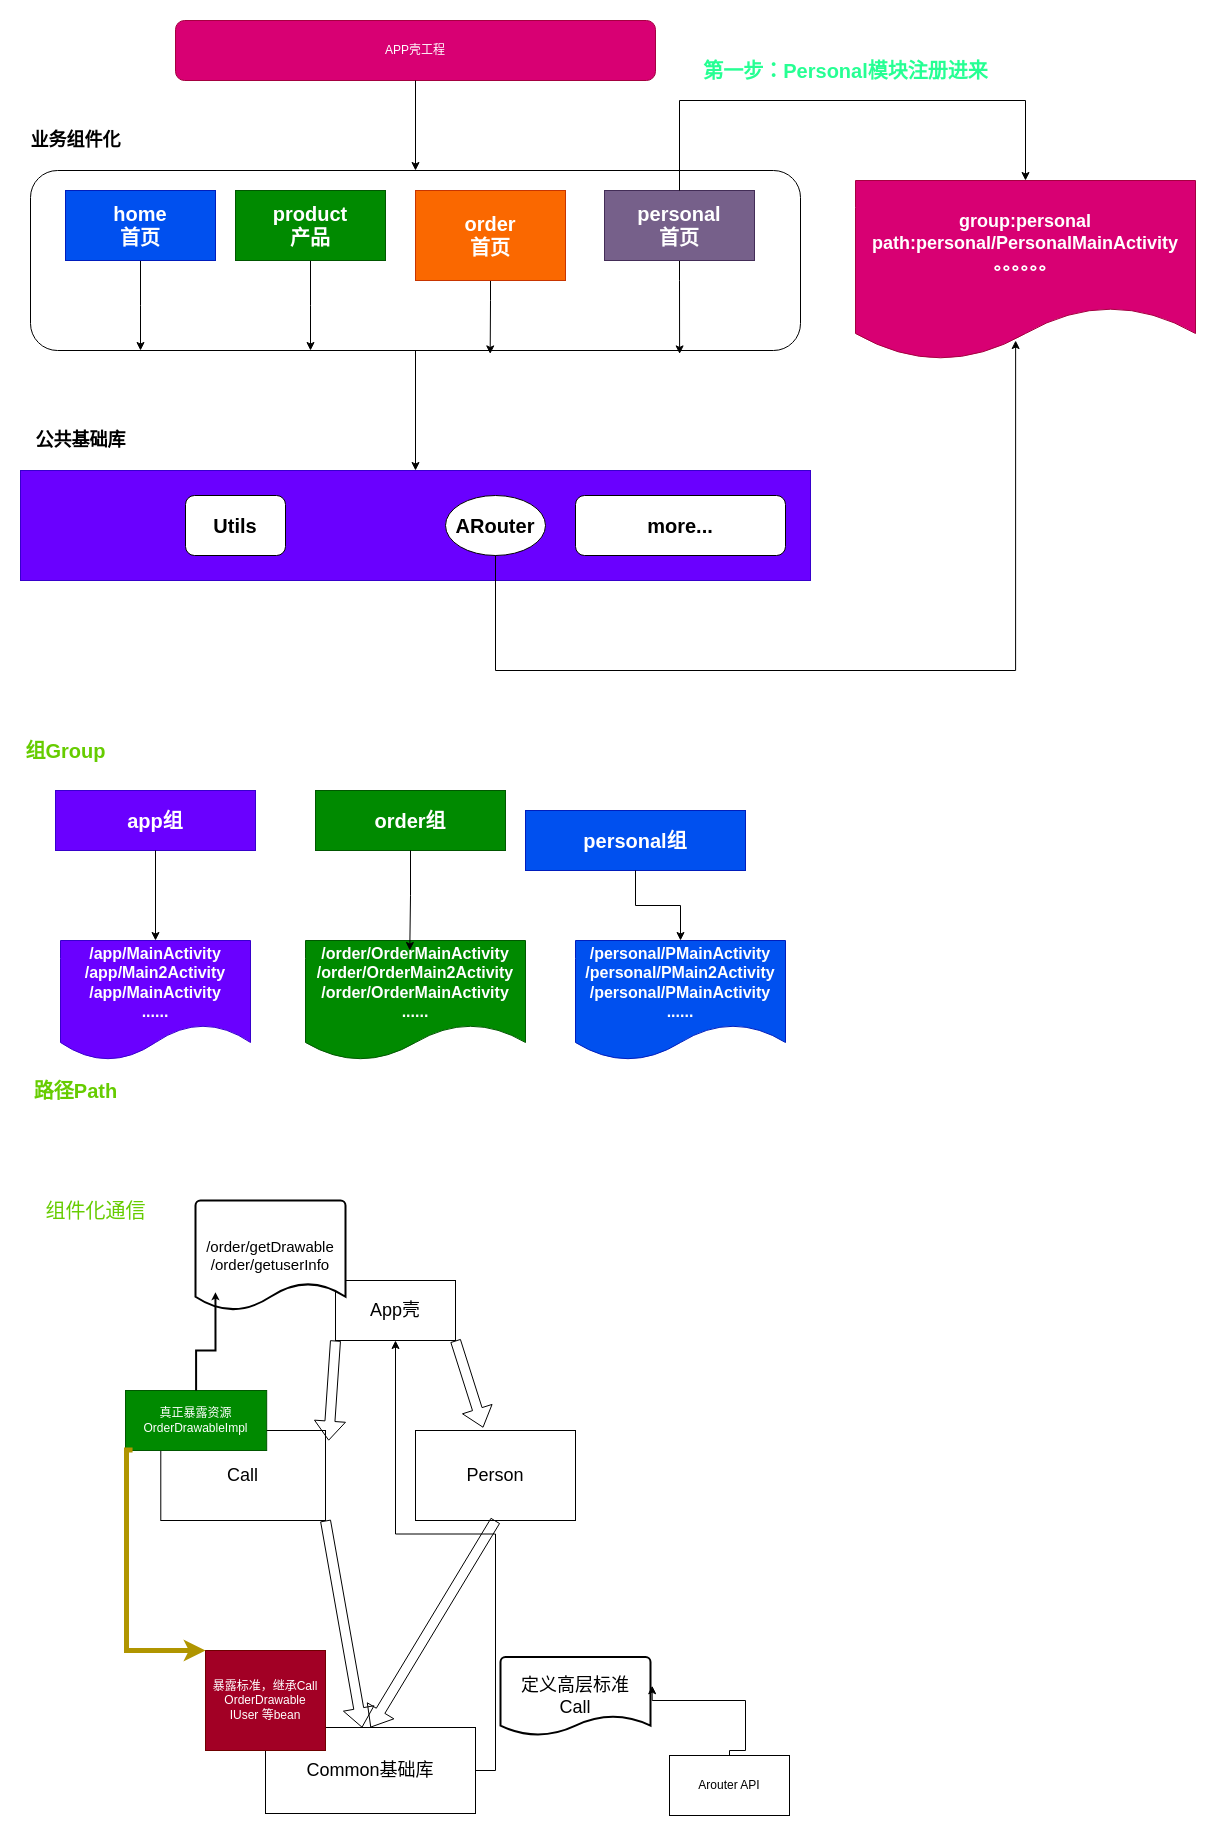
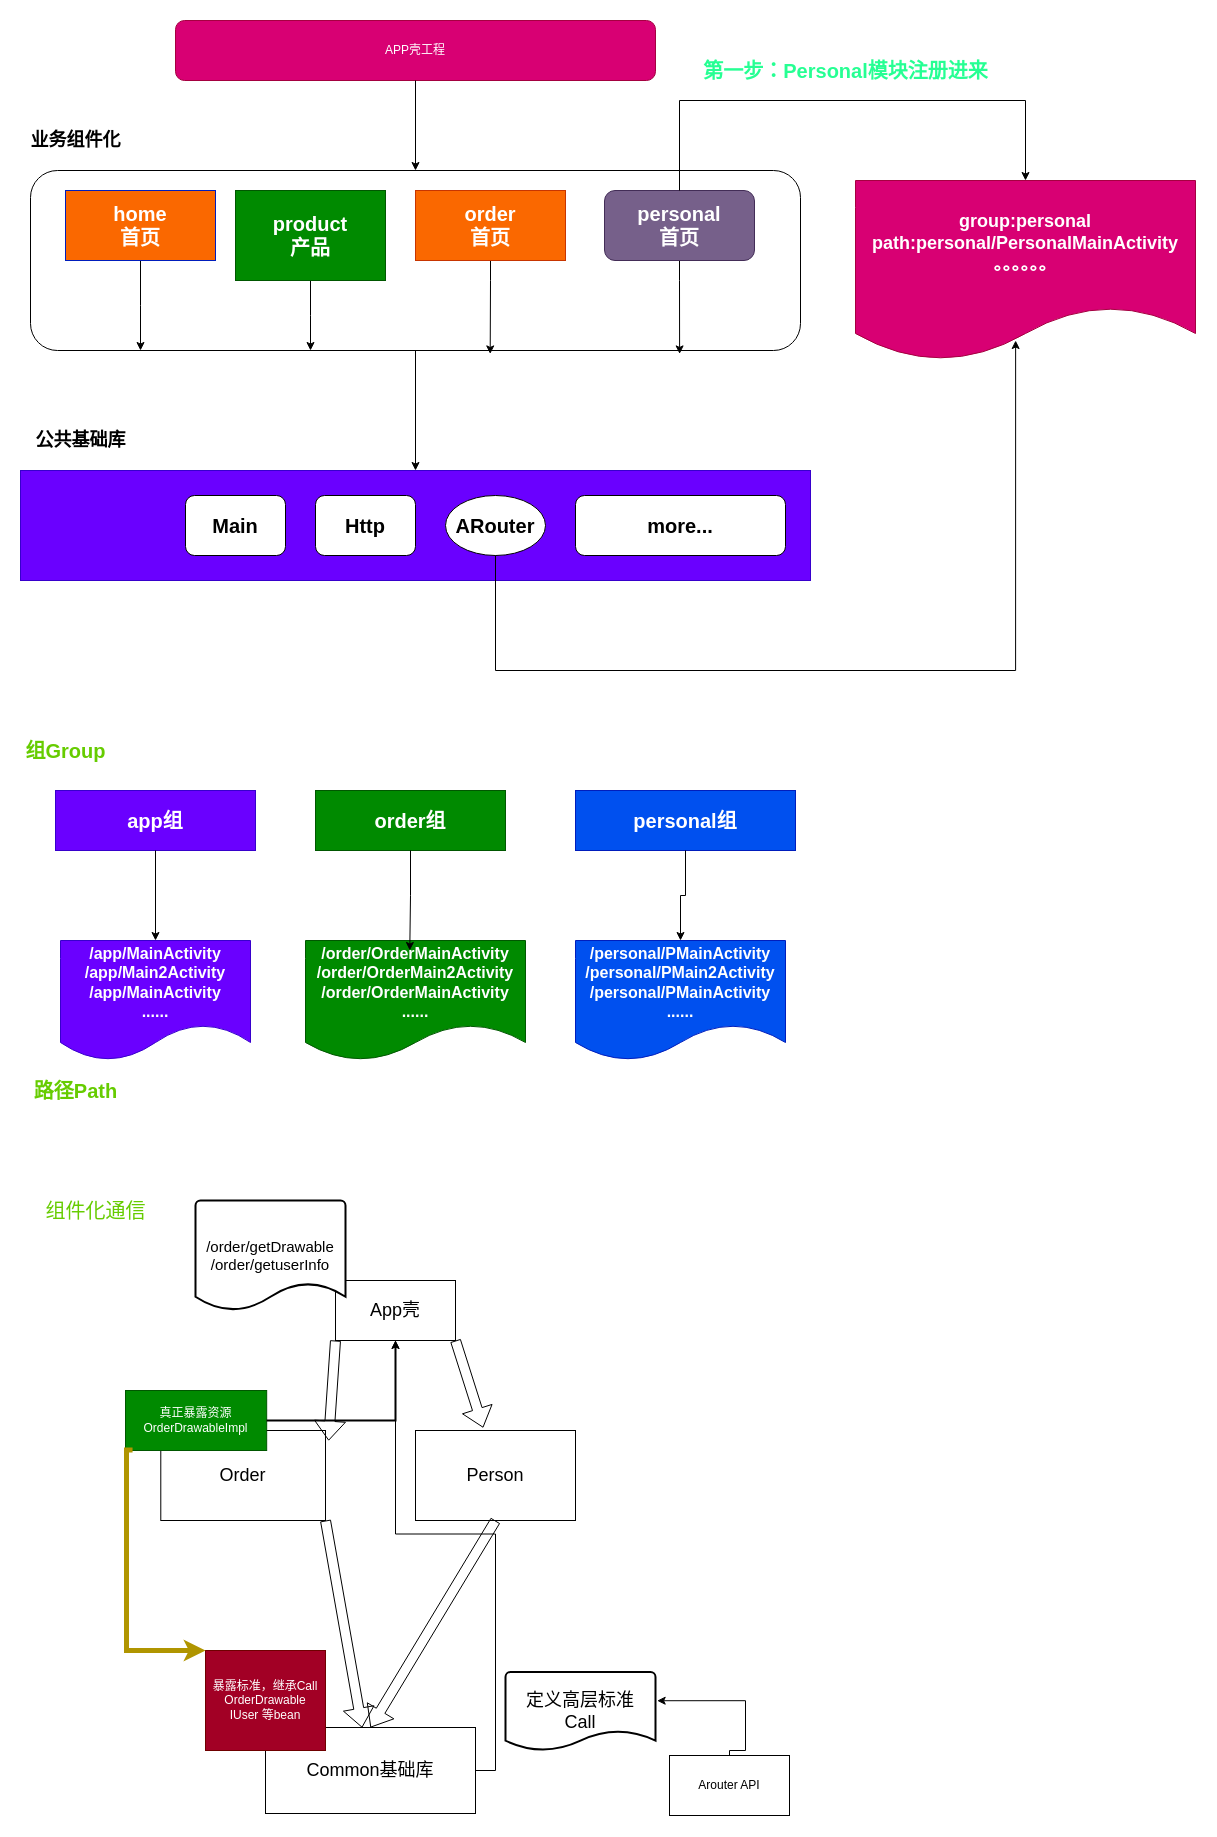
(141, 226) -> (141, 226)
(311, 226) -> (311, 236)
(680, 226) -> (680, 226)
(491, 236) -> (491, 226)
(236, 526) -> (236, 526)
none -> (366, 526)
(636, 841) -> (686, 821)
(212, 1351) -> (359, 1421)
(243, 1476) -> (243, 1476)
(576, 1696) -> (581, 1711)
